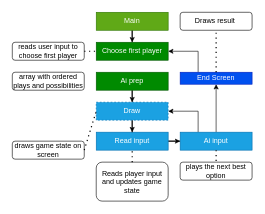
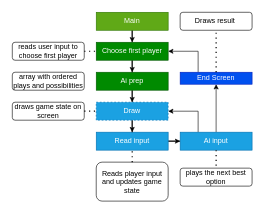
none -> (132, 68)
(48, 150) -> (48, 111)
(216, 171) -> (216, 177)
